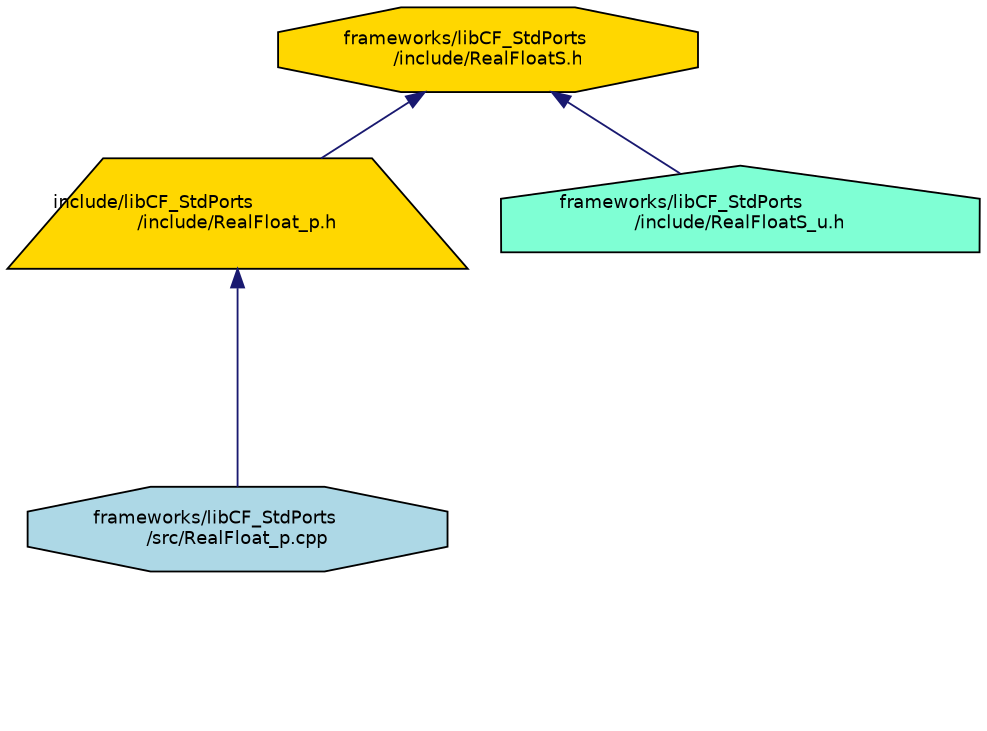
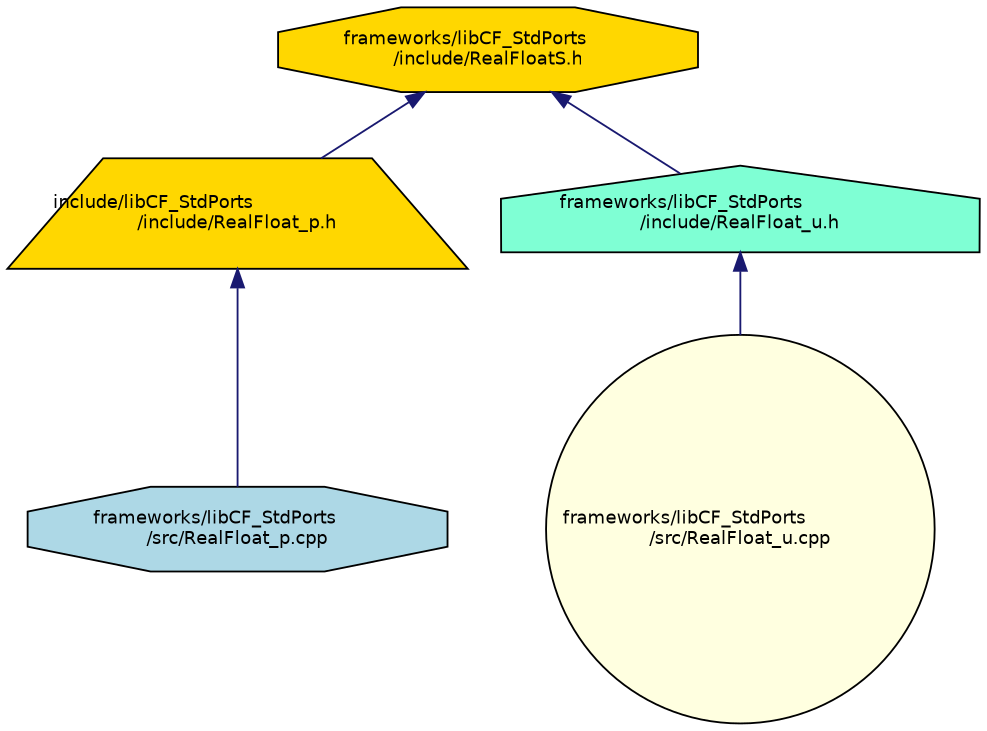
(740, 214) -> (740, 214)
none -> (740, 529)
